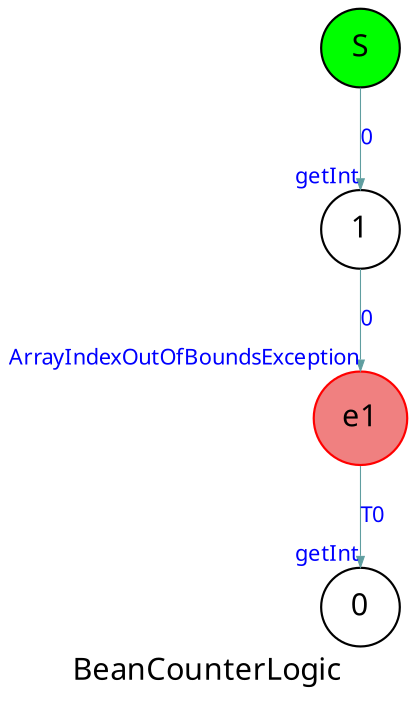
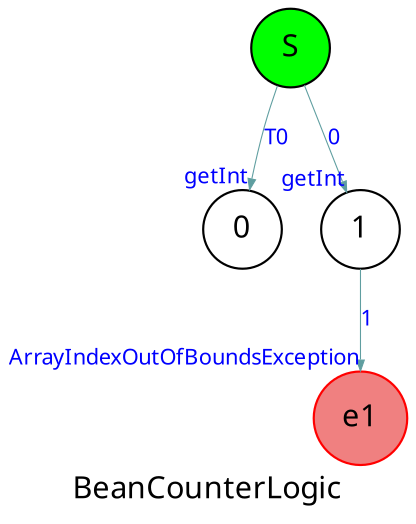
(368, 320) -> (368, 320)
(360, 511) -> (263, 132)
